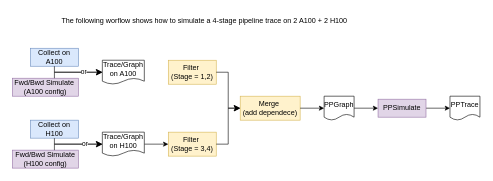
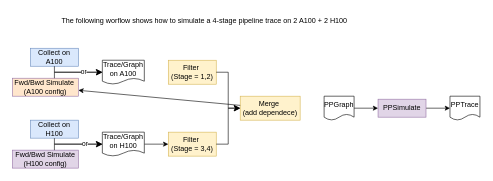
(45, 87) -> (45, 87)
(318, 108) -> (158, 98)
